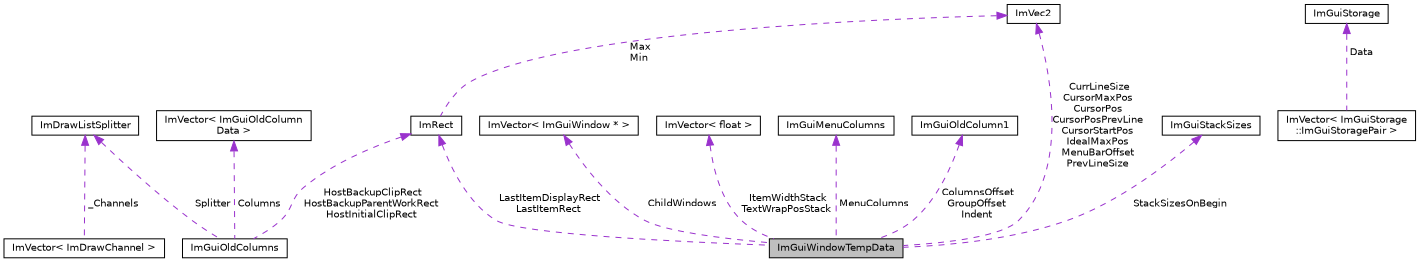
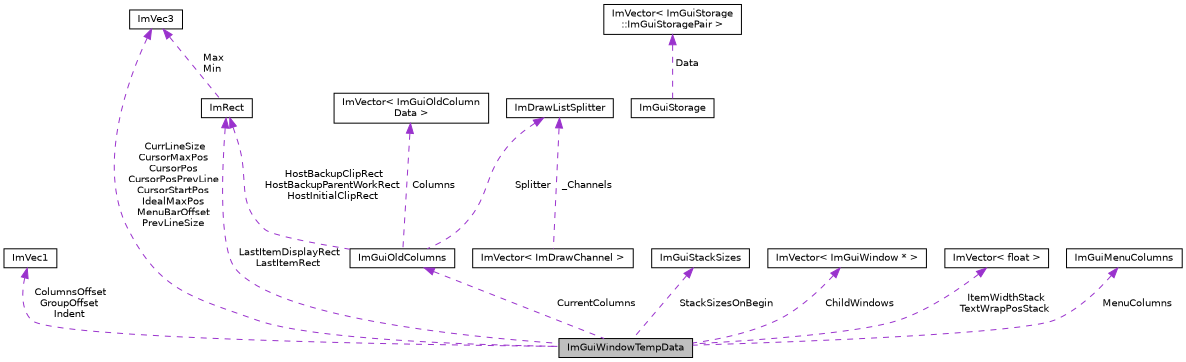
(1034, 14) -> (156, 19)
(1347, 72) -> (673, 72)
(965, 126) -> (30, 258)
none -> (519, 305)
